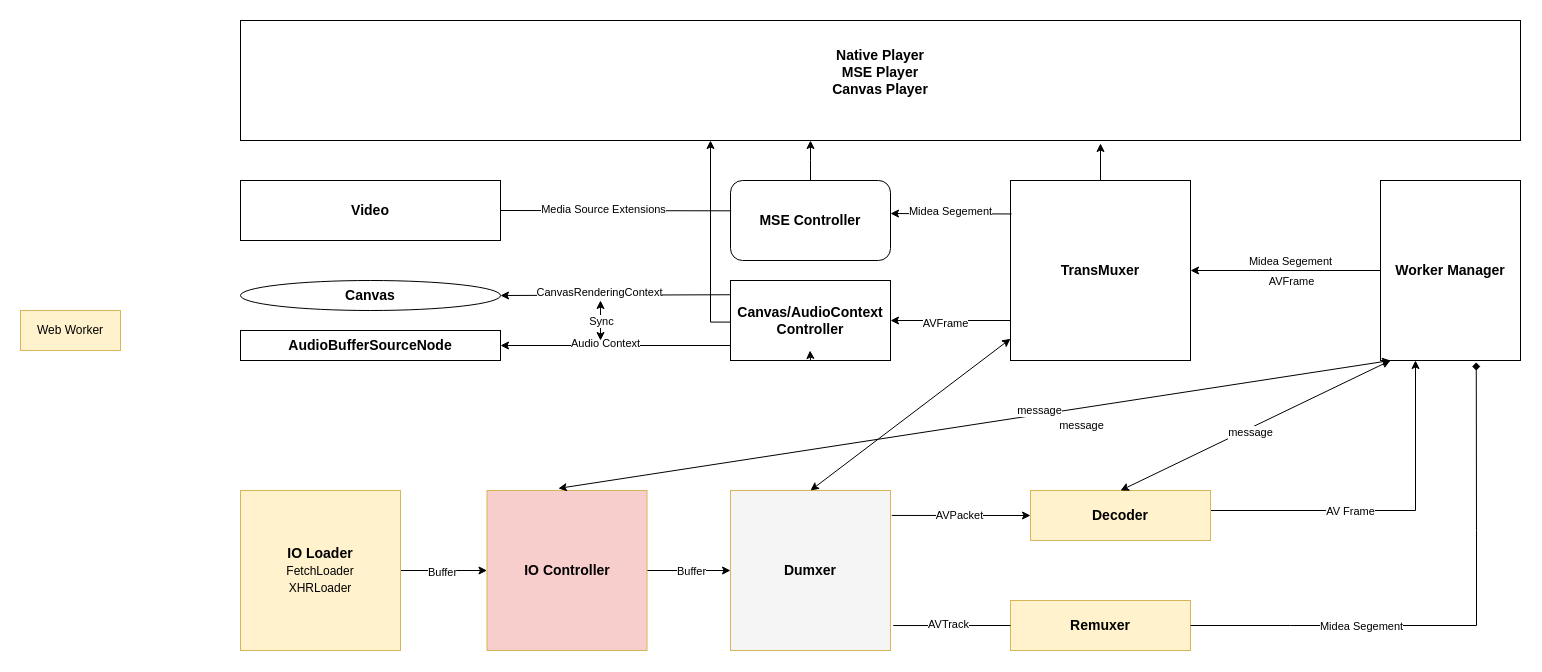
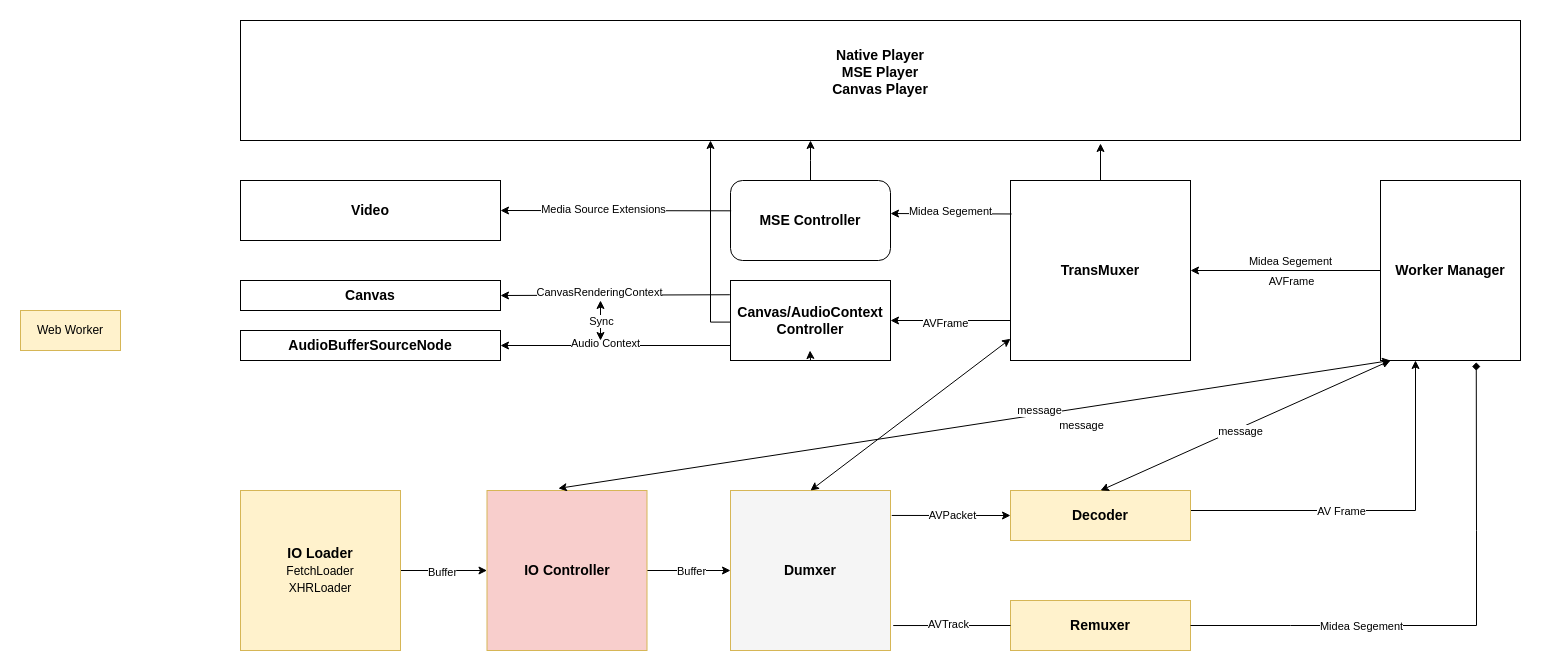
(506, 211) -> (509, 211)
(371, 296) -> (371, 296)
(1121, 516) -> (1101, 516)
